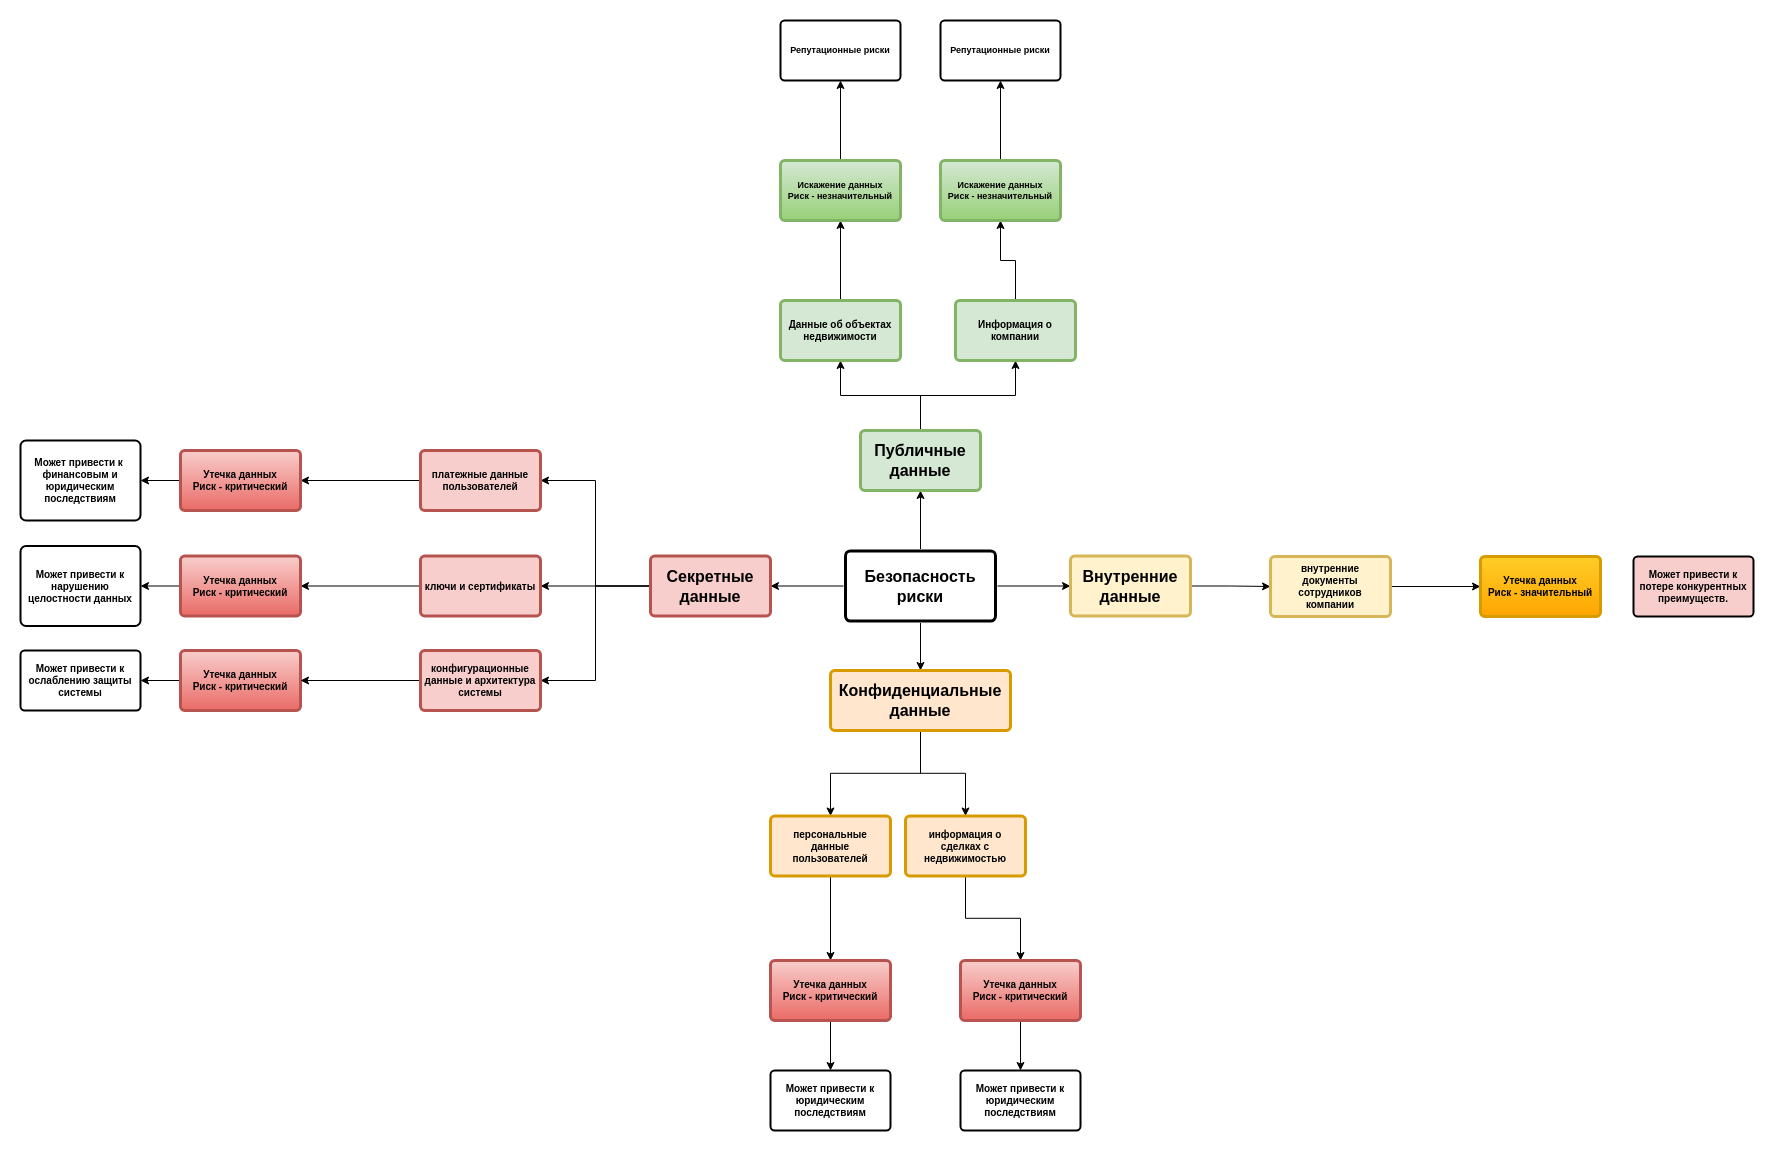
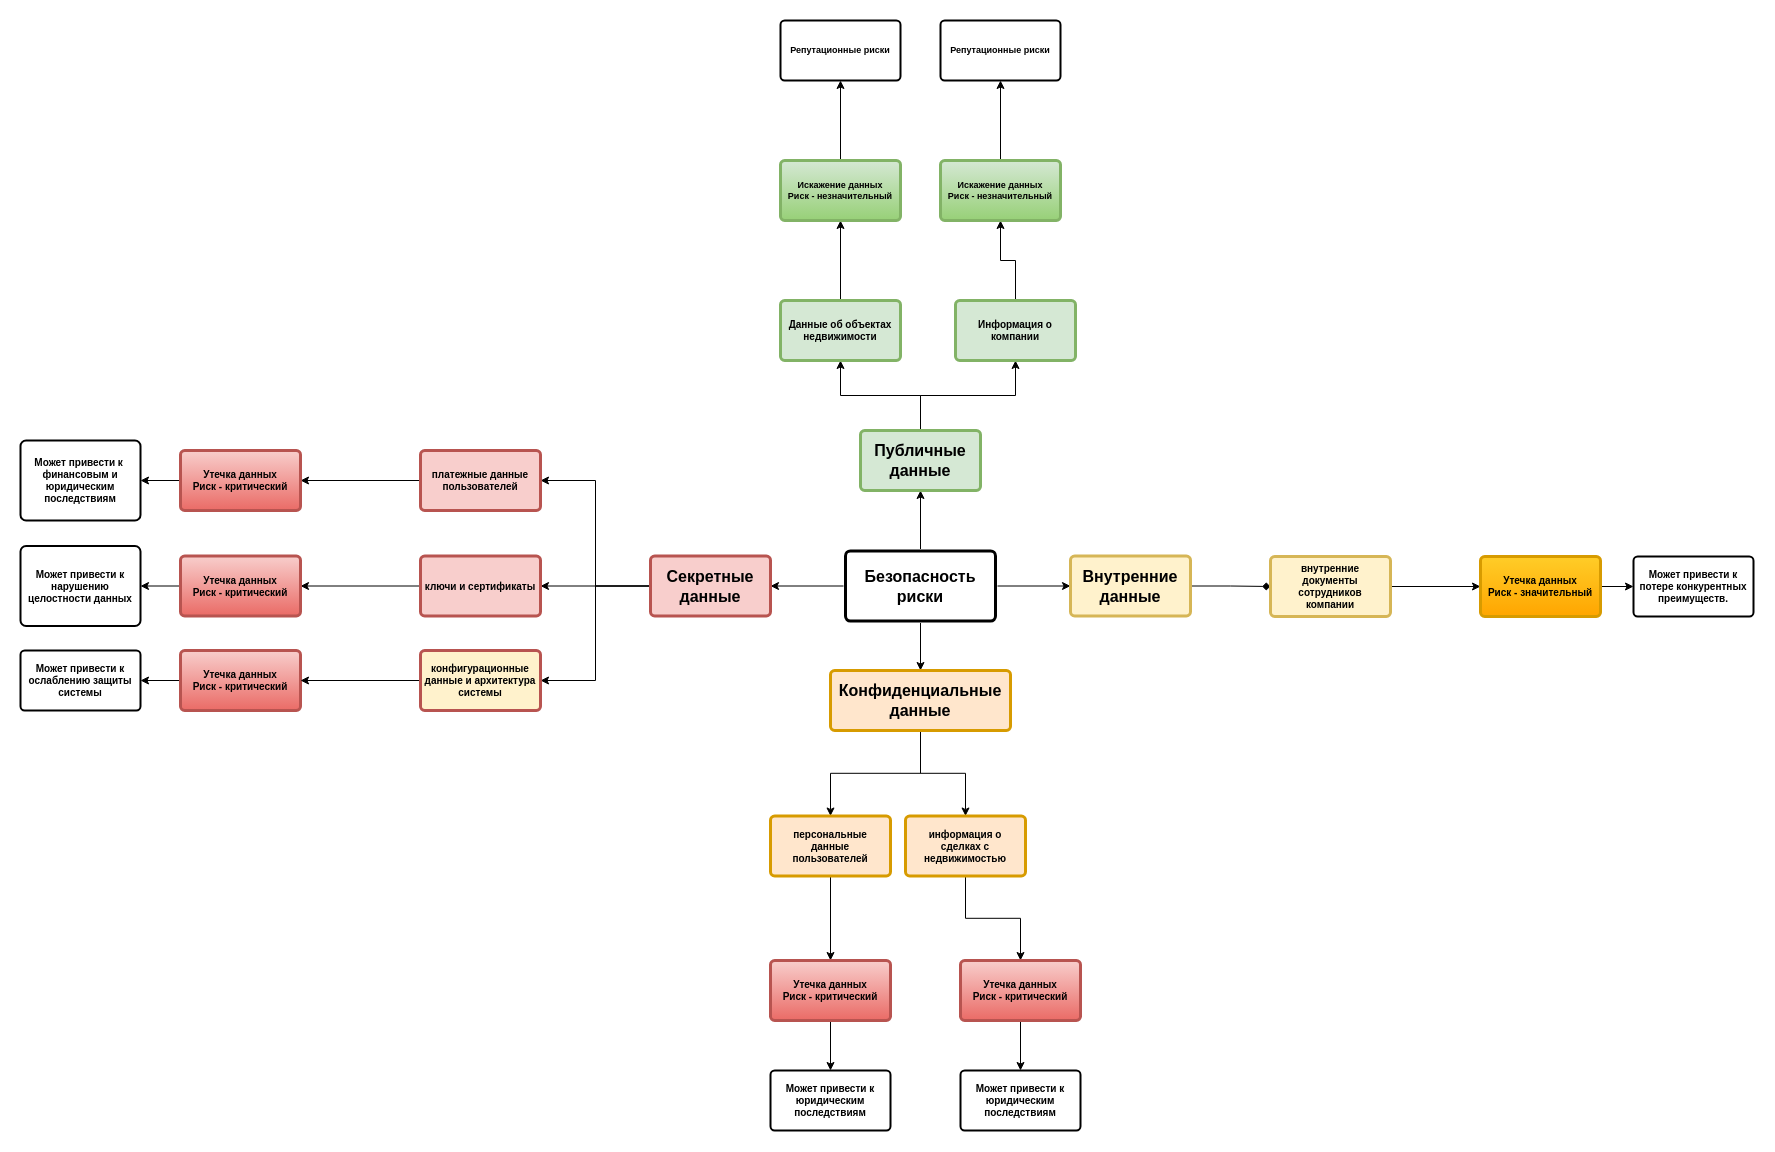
(1262, 586) -> (1262, 586)
none -> (1614, 587)
(1694, 587) -> (1694, 587)
(481, 681) -> (481, 681)
